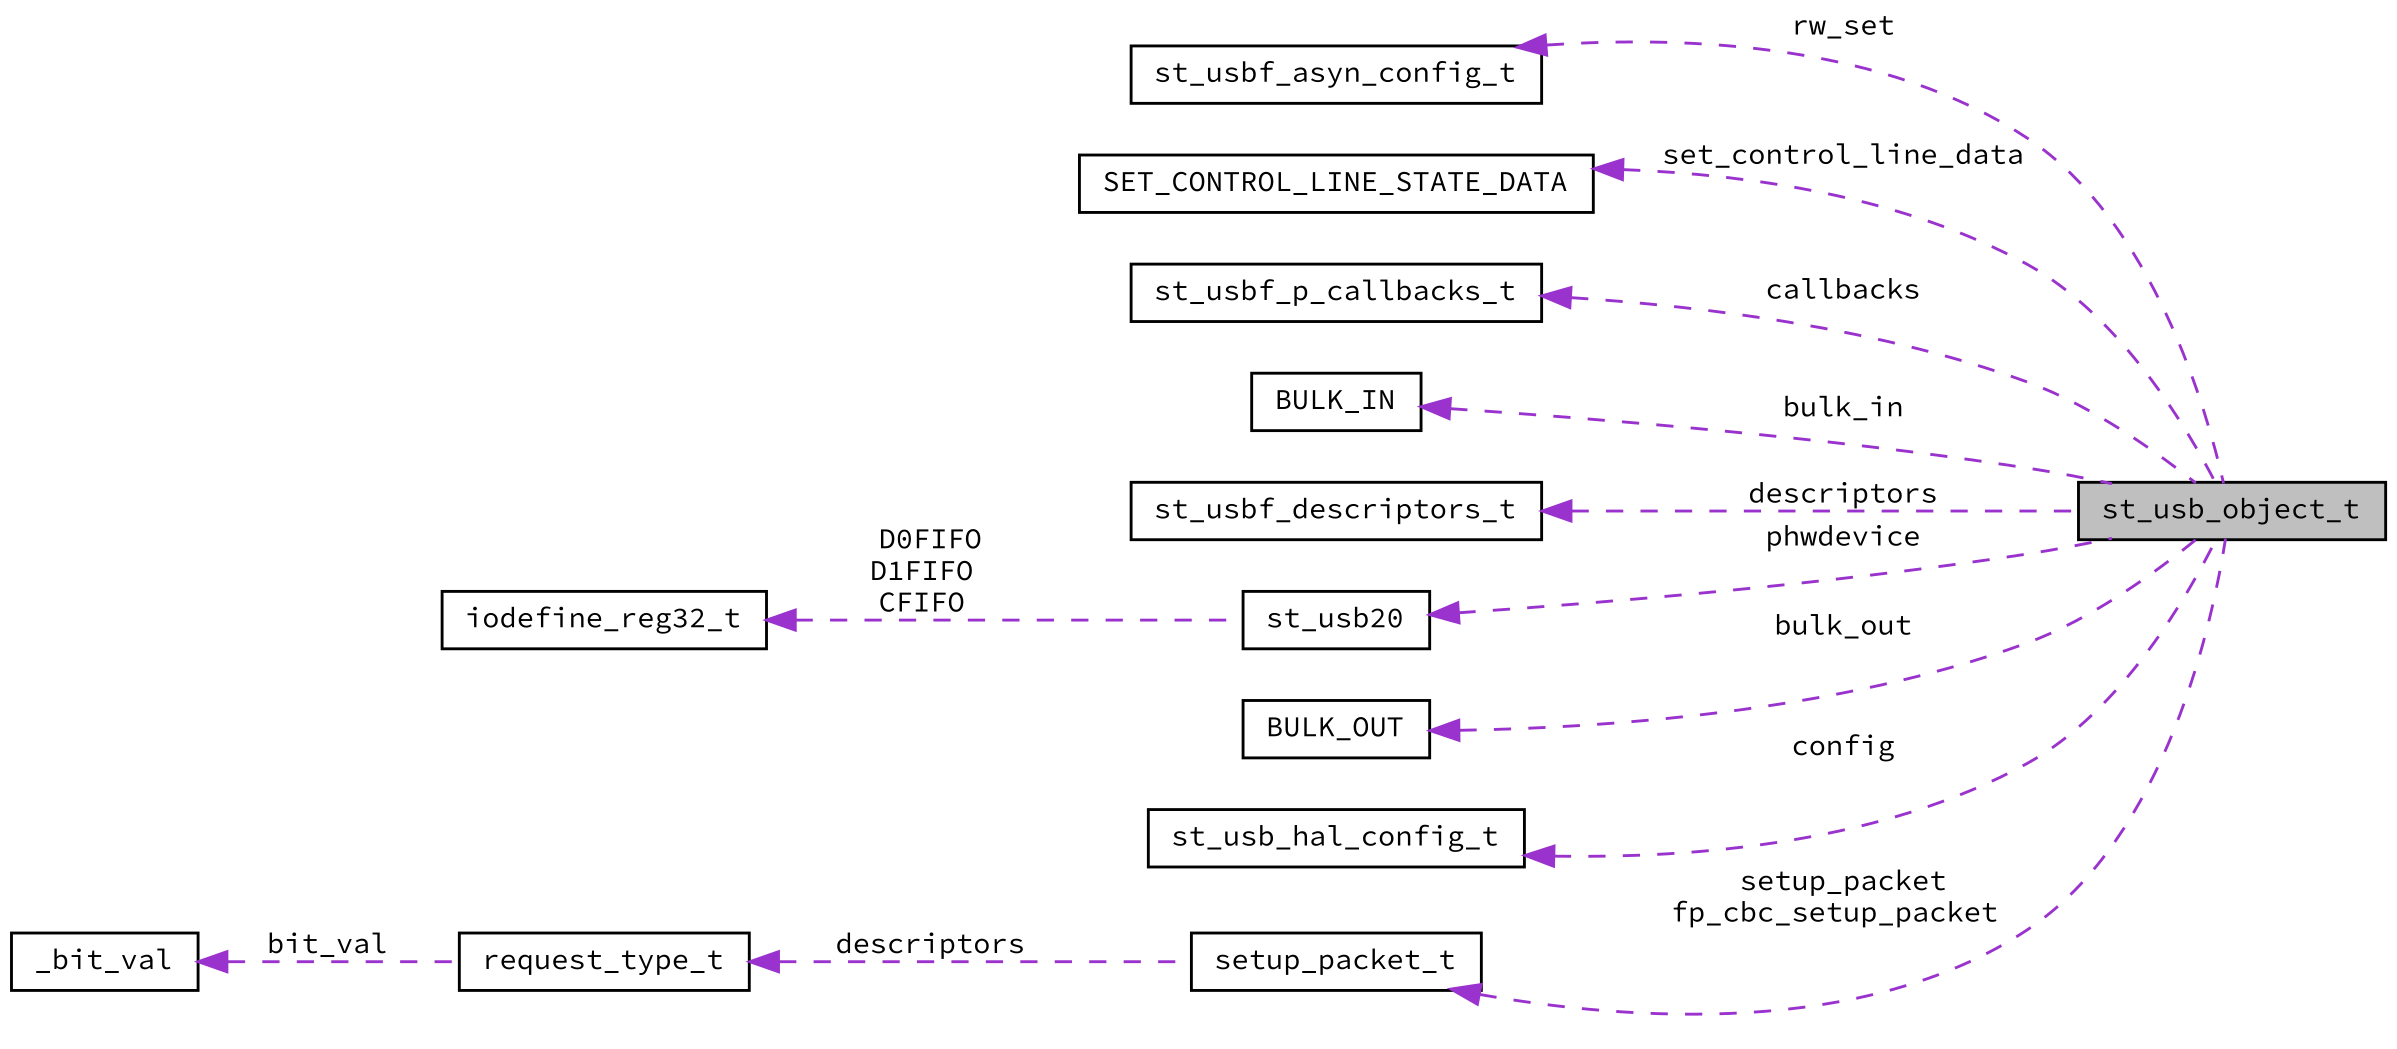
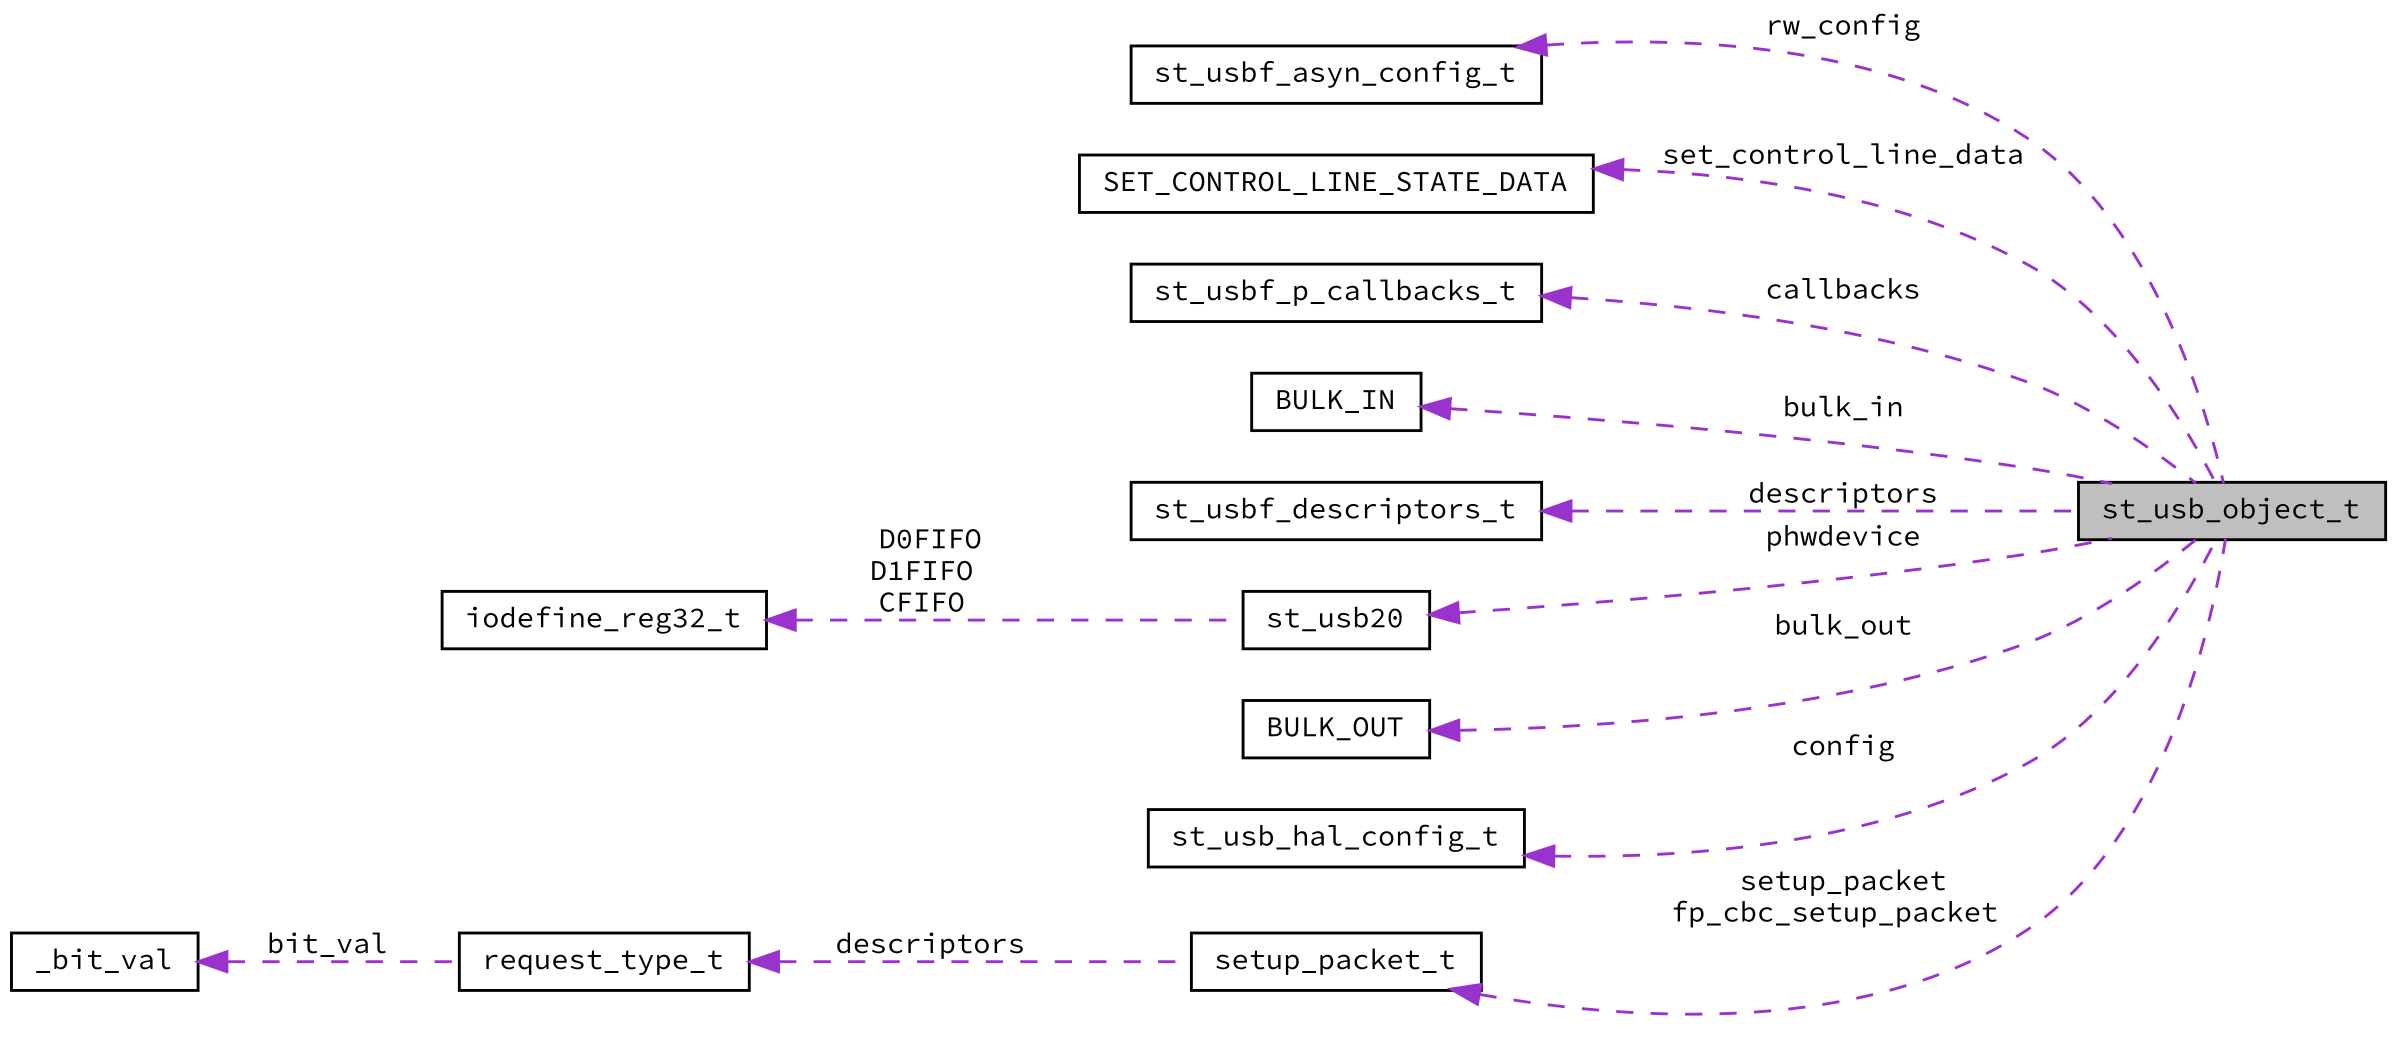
(1836, 27) -> (1836, 27)
